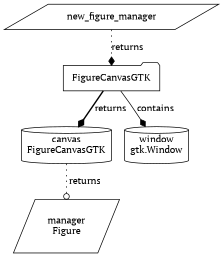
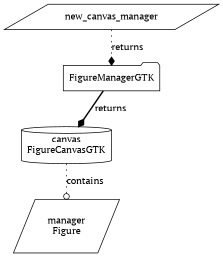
(112, 17) -> (112, 17)
(112, 78) -> (112, 78)
(157, 145) -> none
(85, 181) -> (85, 181)
